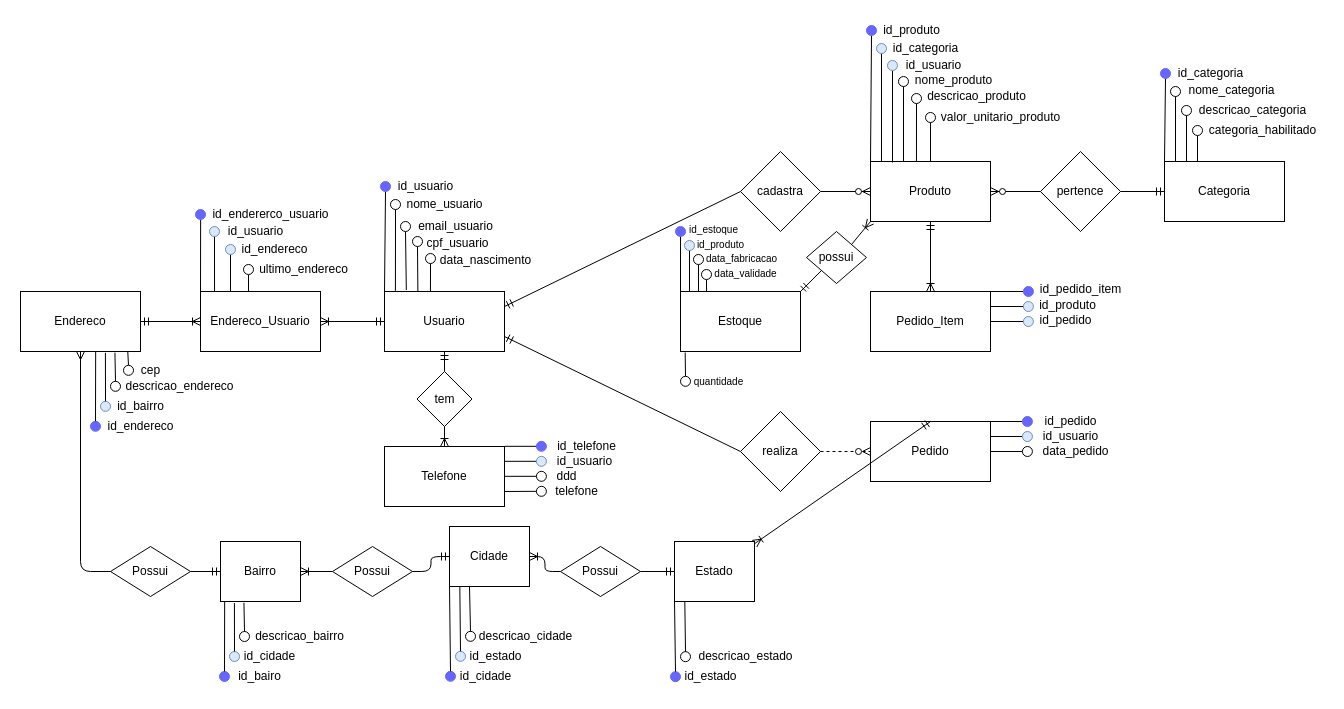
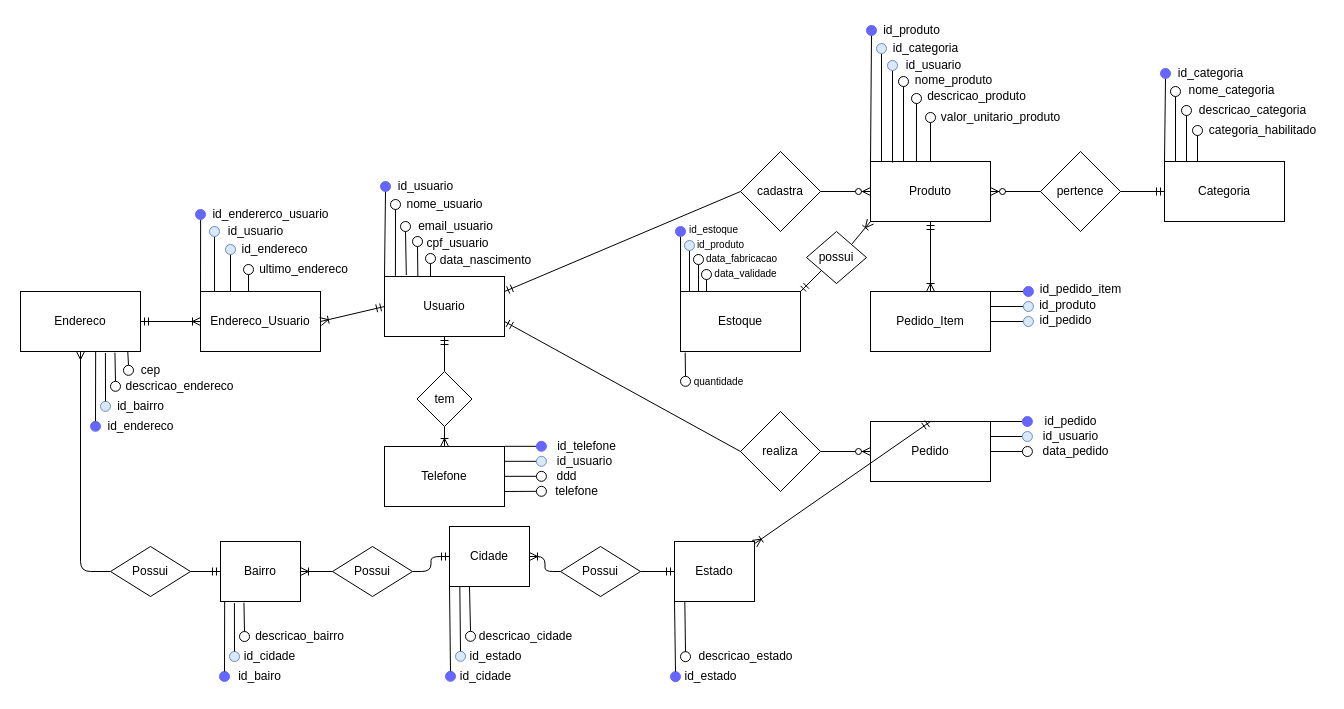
(445, 322) -> (445, 307)
(846, 452) -> (846, 452)
